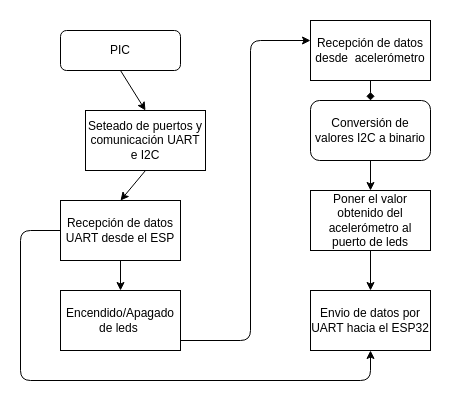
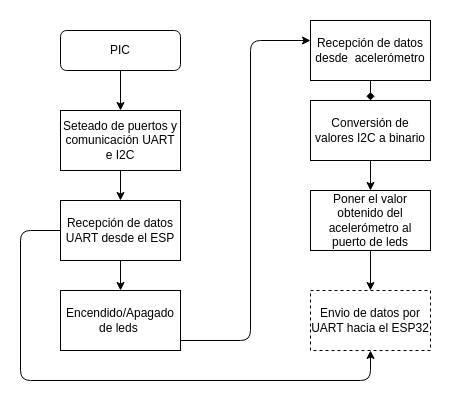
(371, 131) -> (371, 131)
(146, 141) -> (121, 141)
(371, 321) -> (371, 321)
